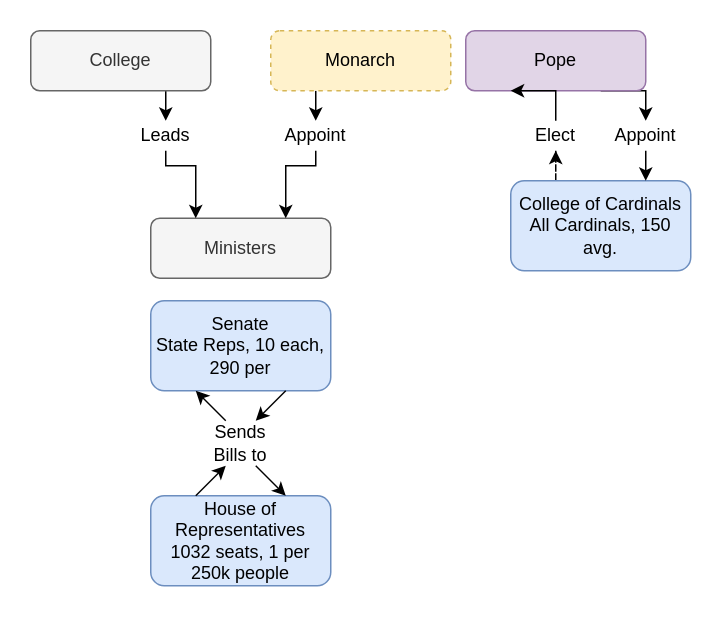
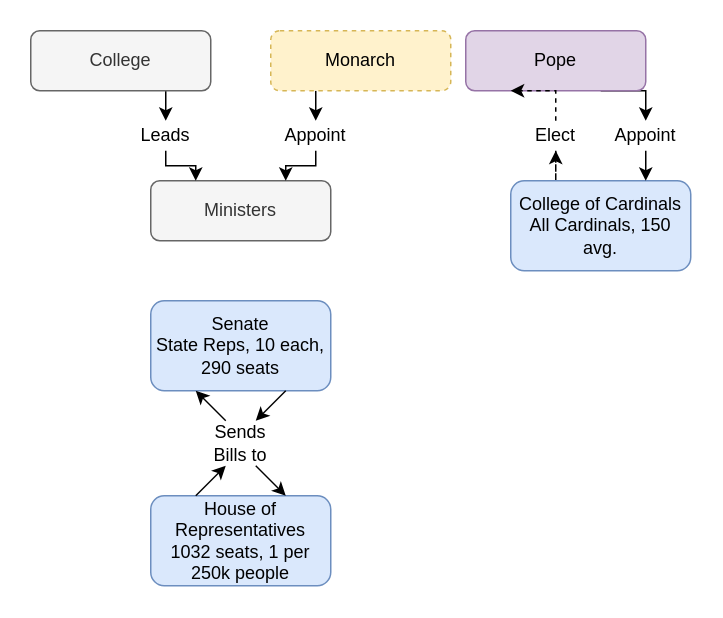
(552, 91) -> (552, 91)
(241, 248) -> (241, 211)
(241, 346) -> (241, 346)
